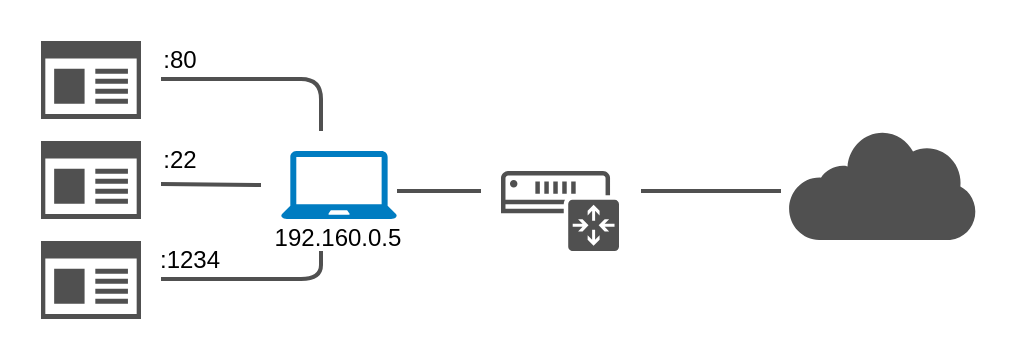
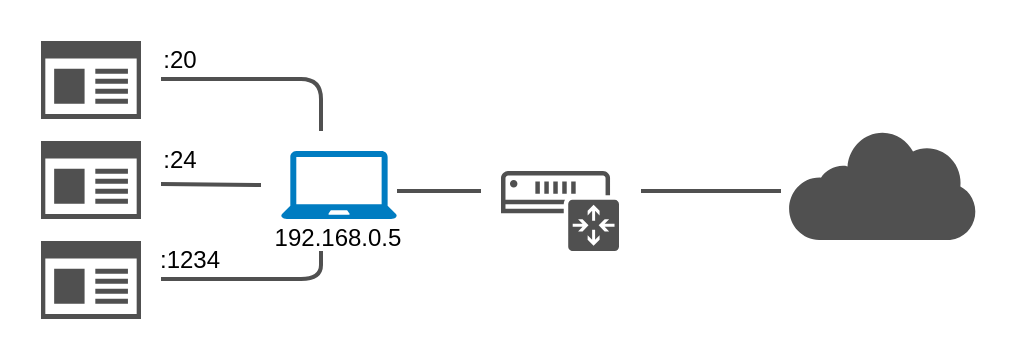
(181, 61) -> (181, 61)
(181, 161) -> (181, 161)
(339, 239) -> (339, 239)
